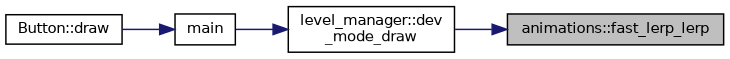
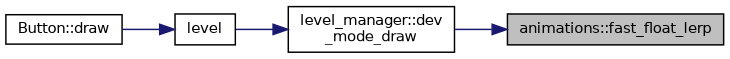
(205, 29) -> (205, 29)
(616, 29) -> (616, 29)
